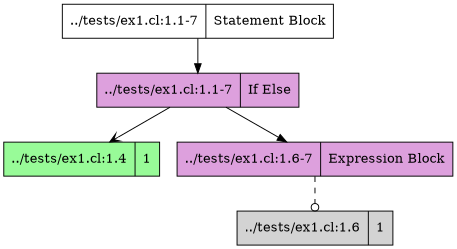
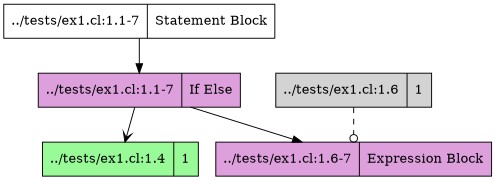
(315, 190) -> (354, 121)
